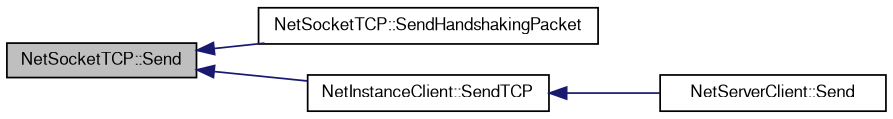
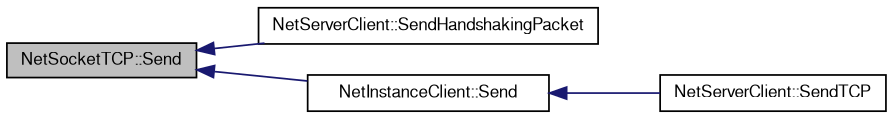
(428, 26) -> (428, 26)
(428, 93) -> (428, 93)
(773, 93) -> (773, 93)
